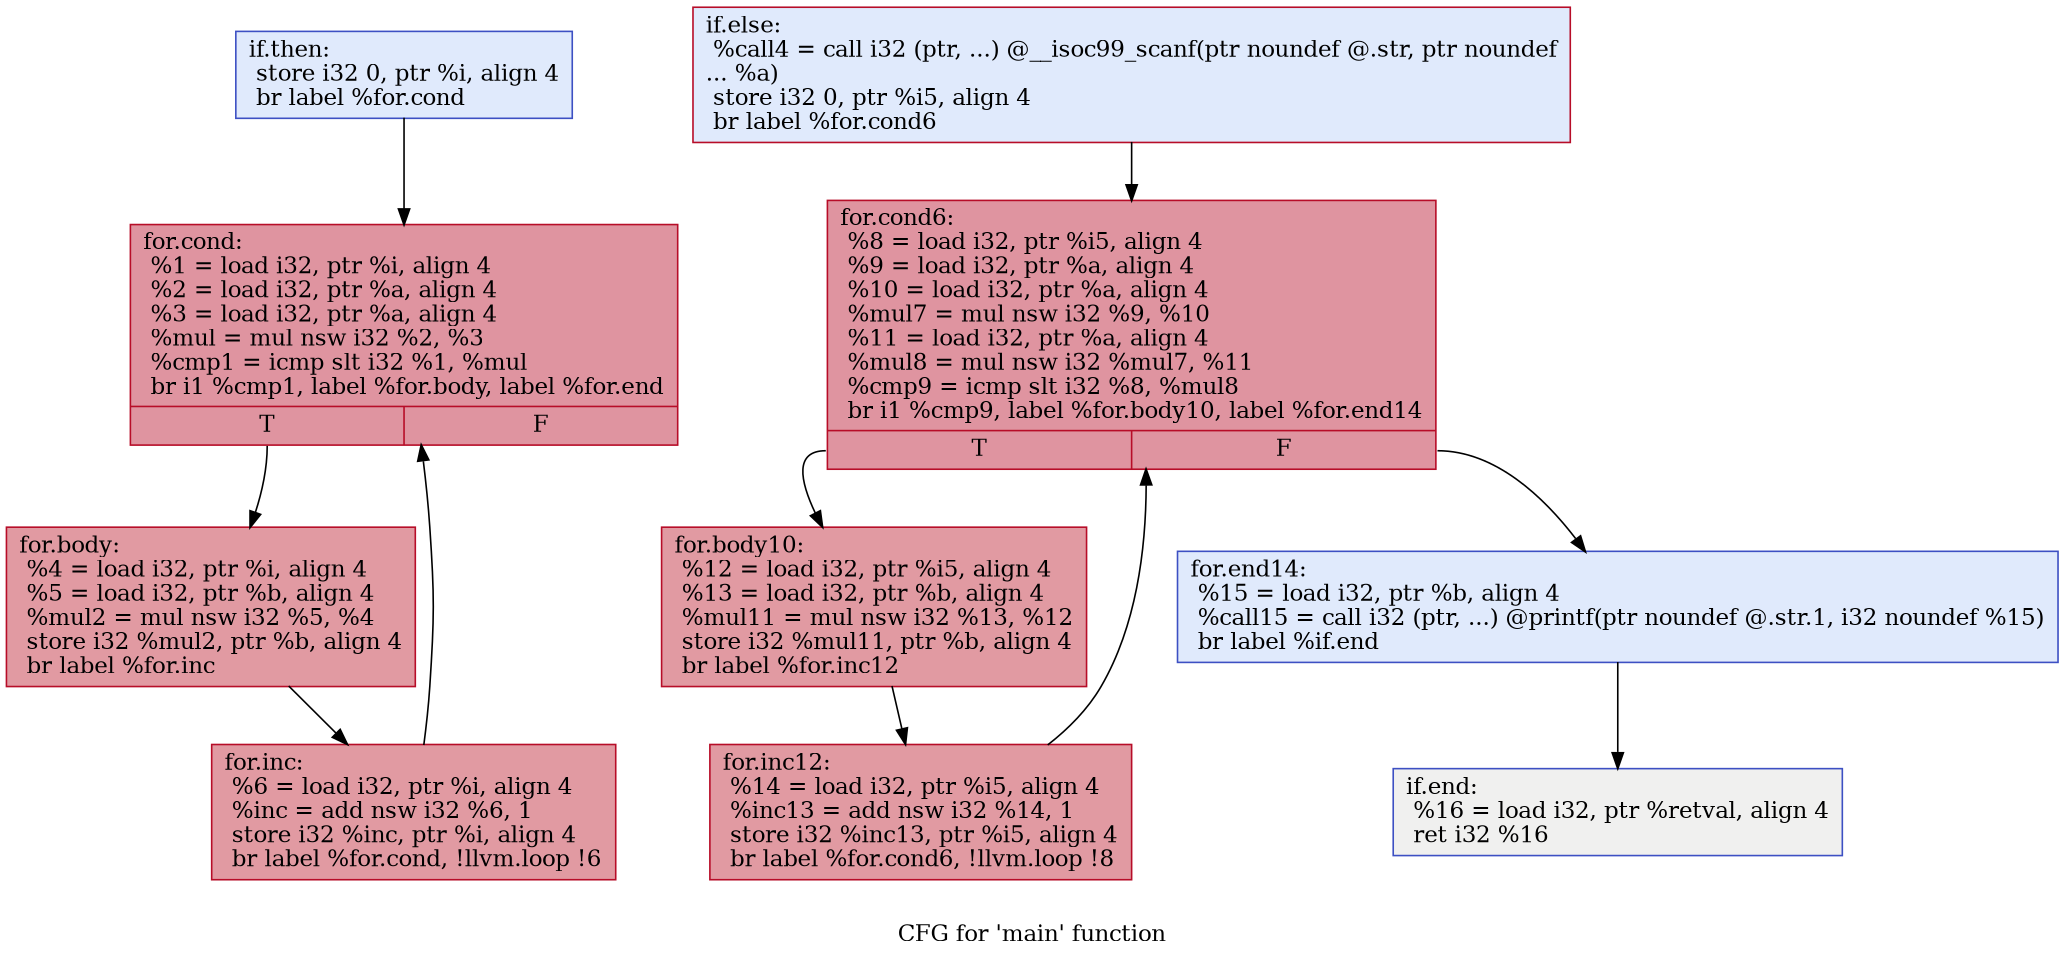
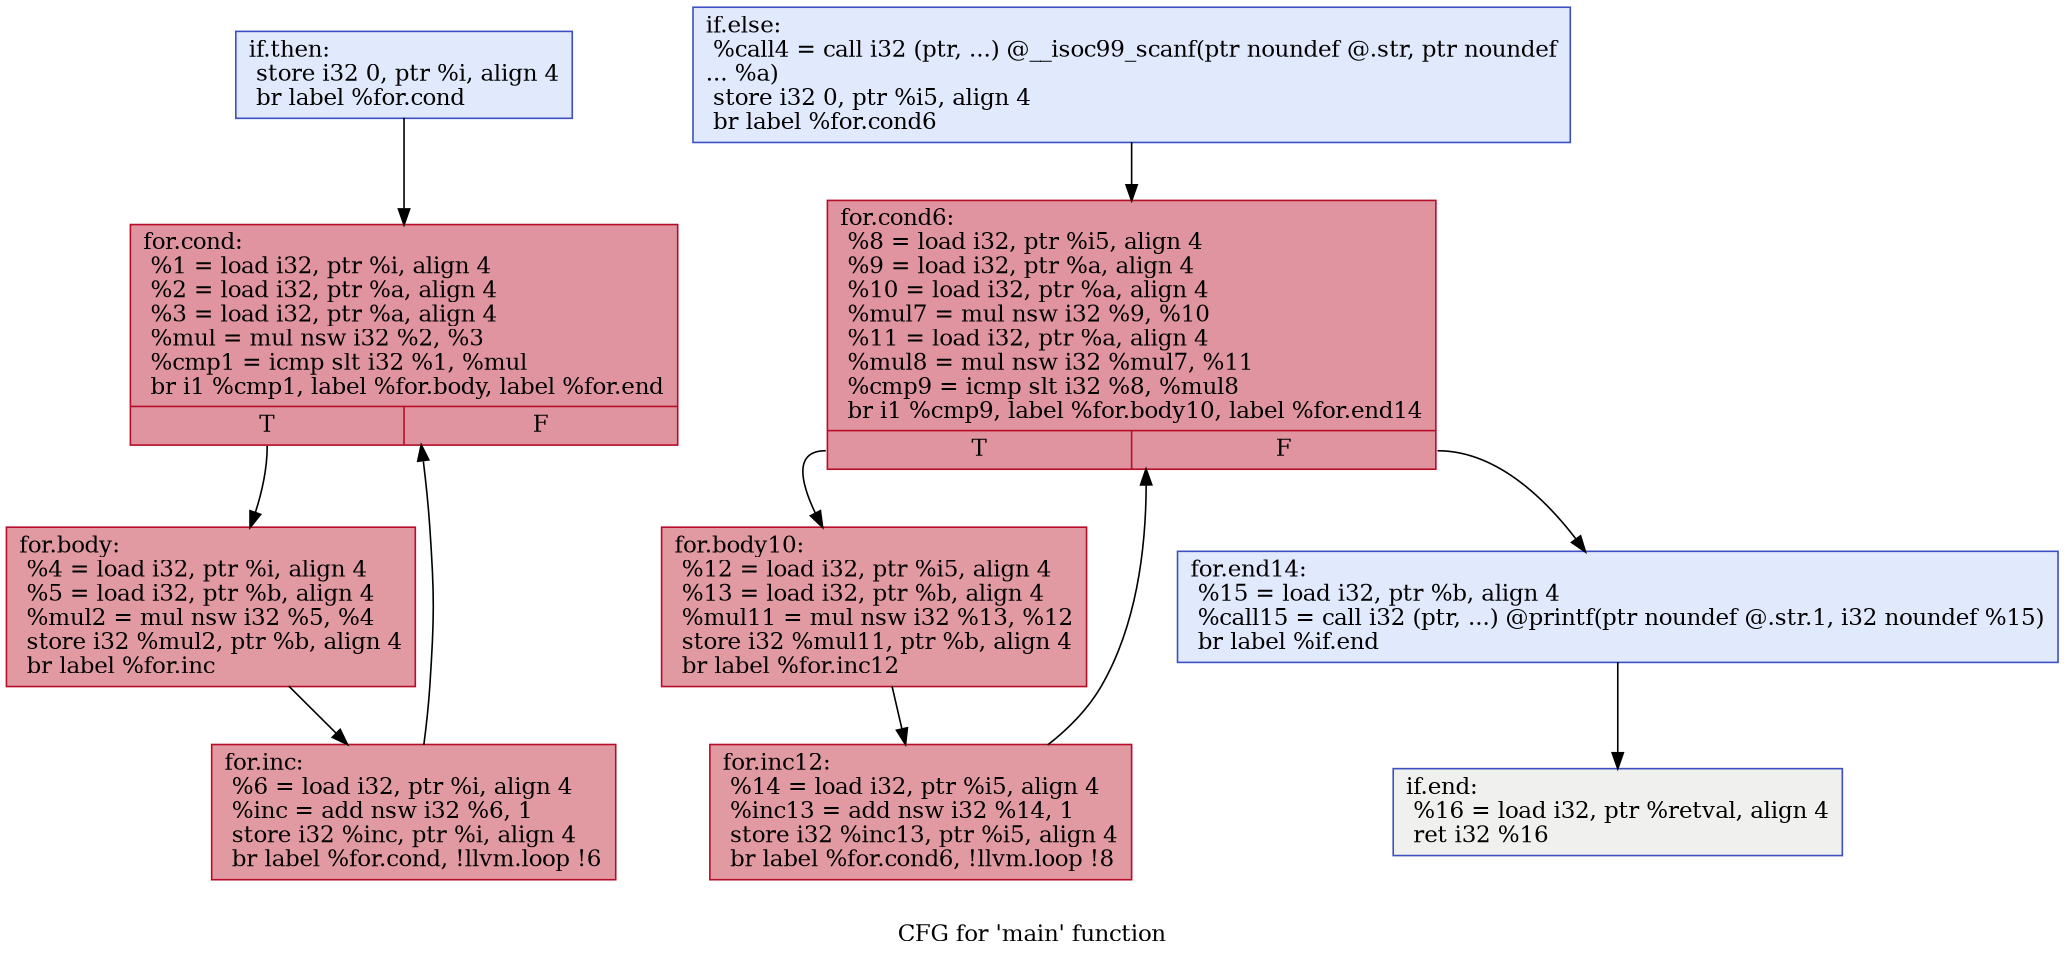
(1132, 75) -> (1132, 75)
